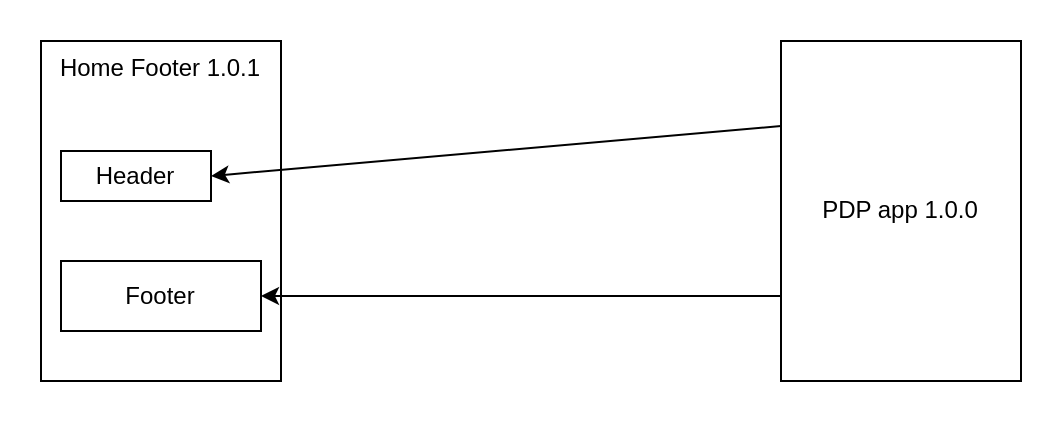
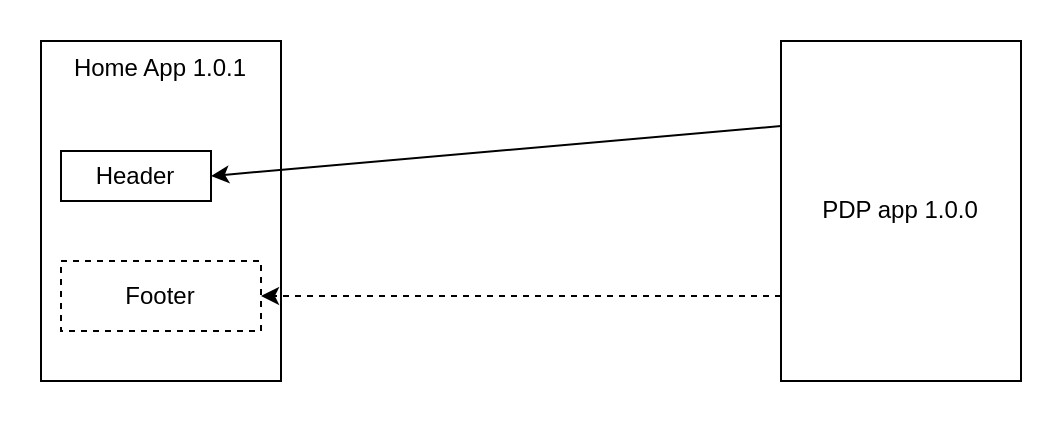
(161, 69) -> (161, 69)
(161, 296) -> (161, 296)
(527, 296) -> (527, 296)
